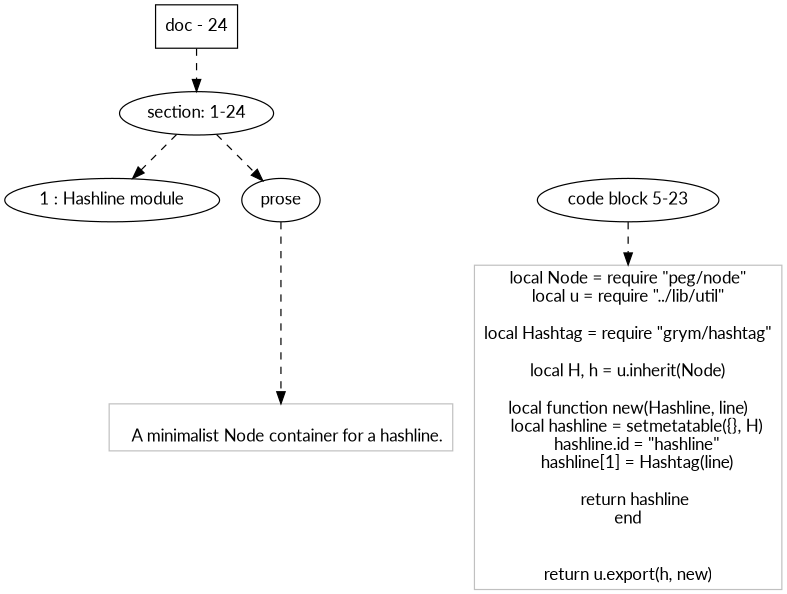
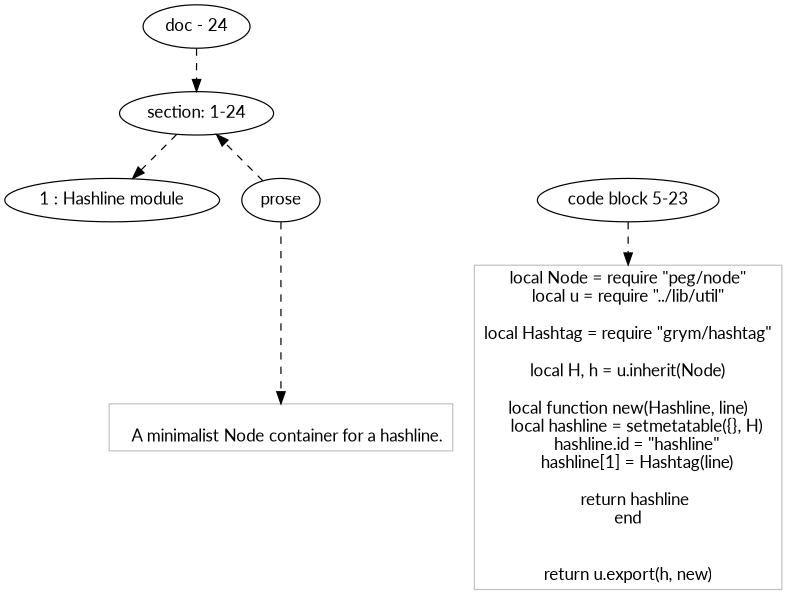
(197, 27) -> (197, 27)
(235, 153) -> (244, 162)
